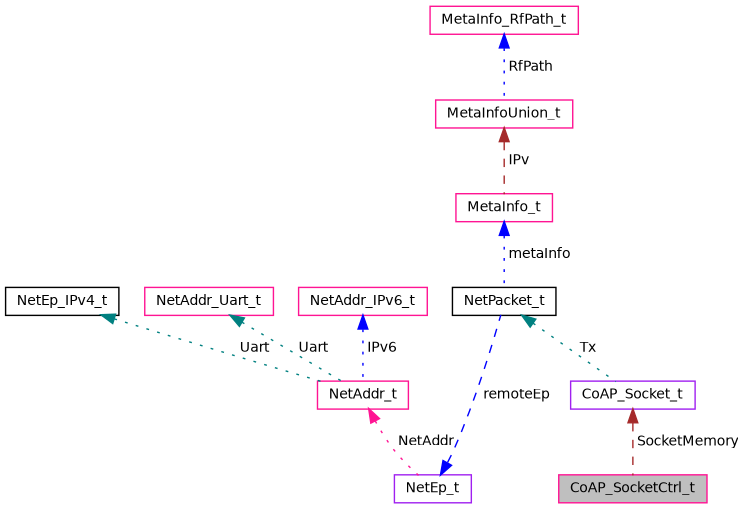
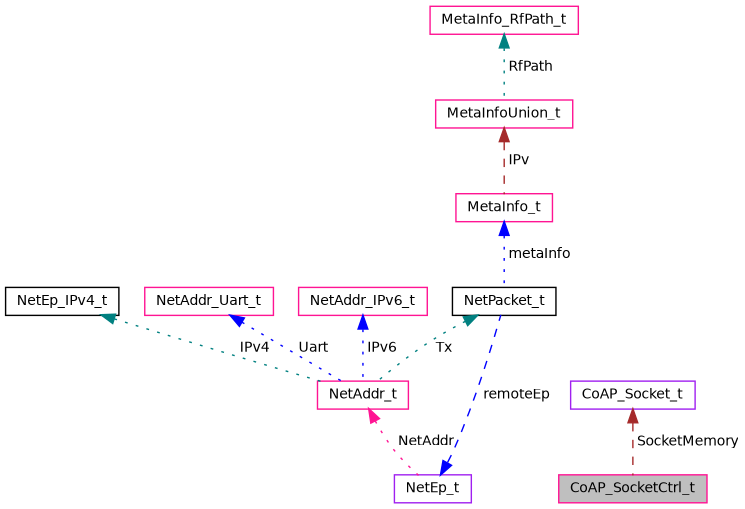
(504, 74) -> (504, 74)
(253, 348) -> (253, 348)
(292, 352) -> (292, 352)
(574, 352) -> (419, 349)
